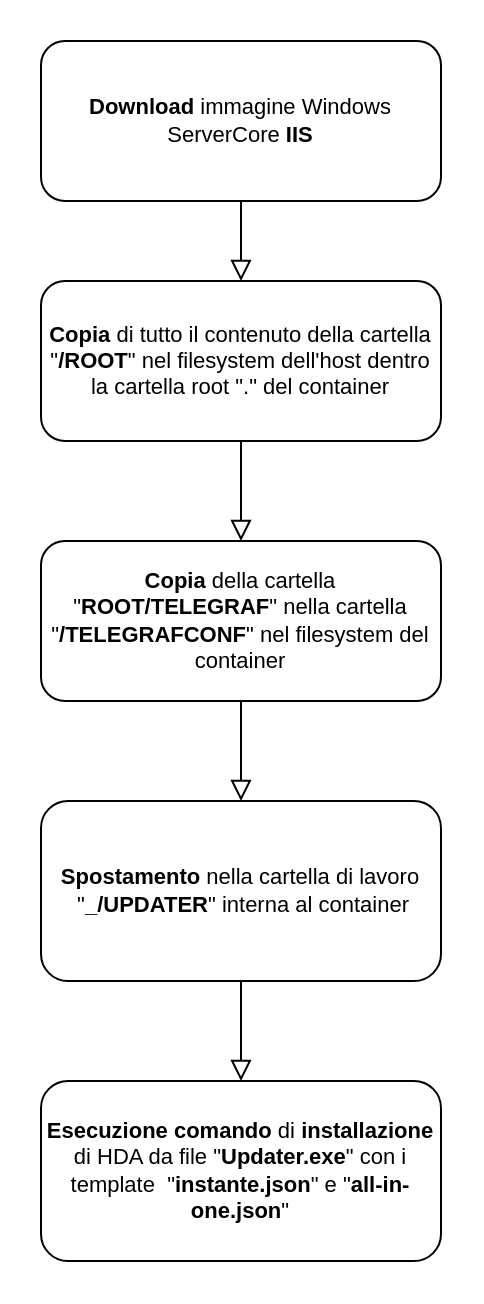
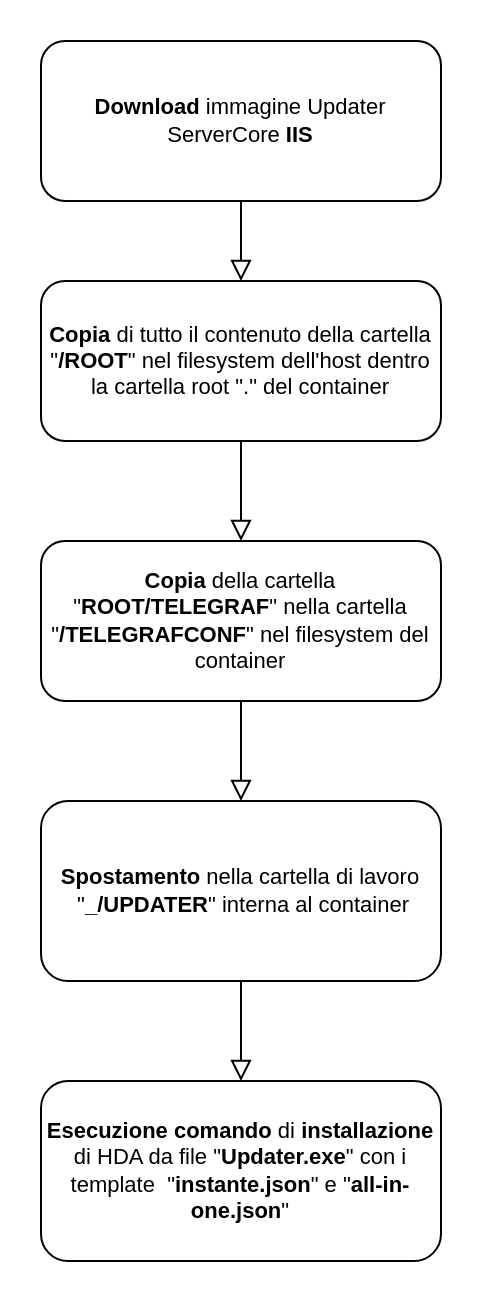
(241, 121) -> (241, 121)
